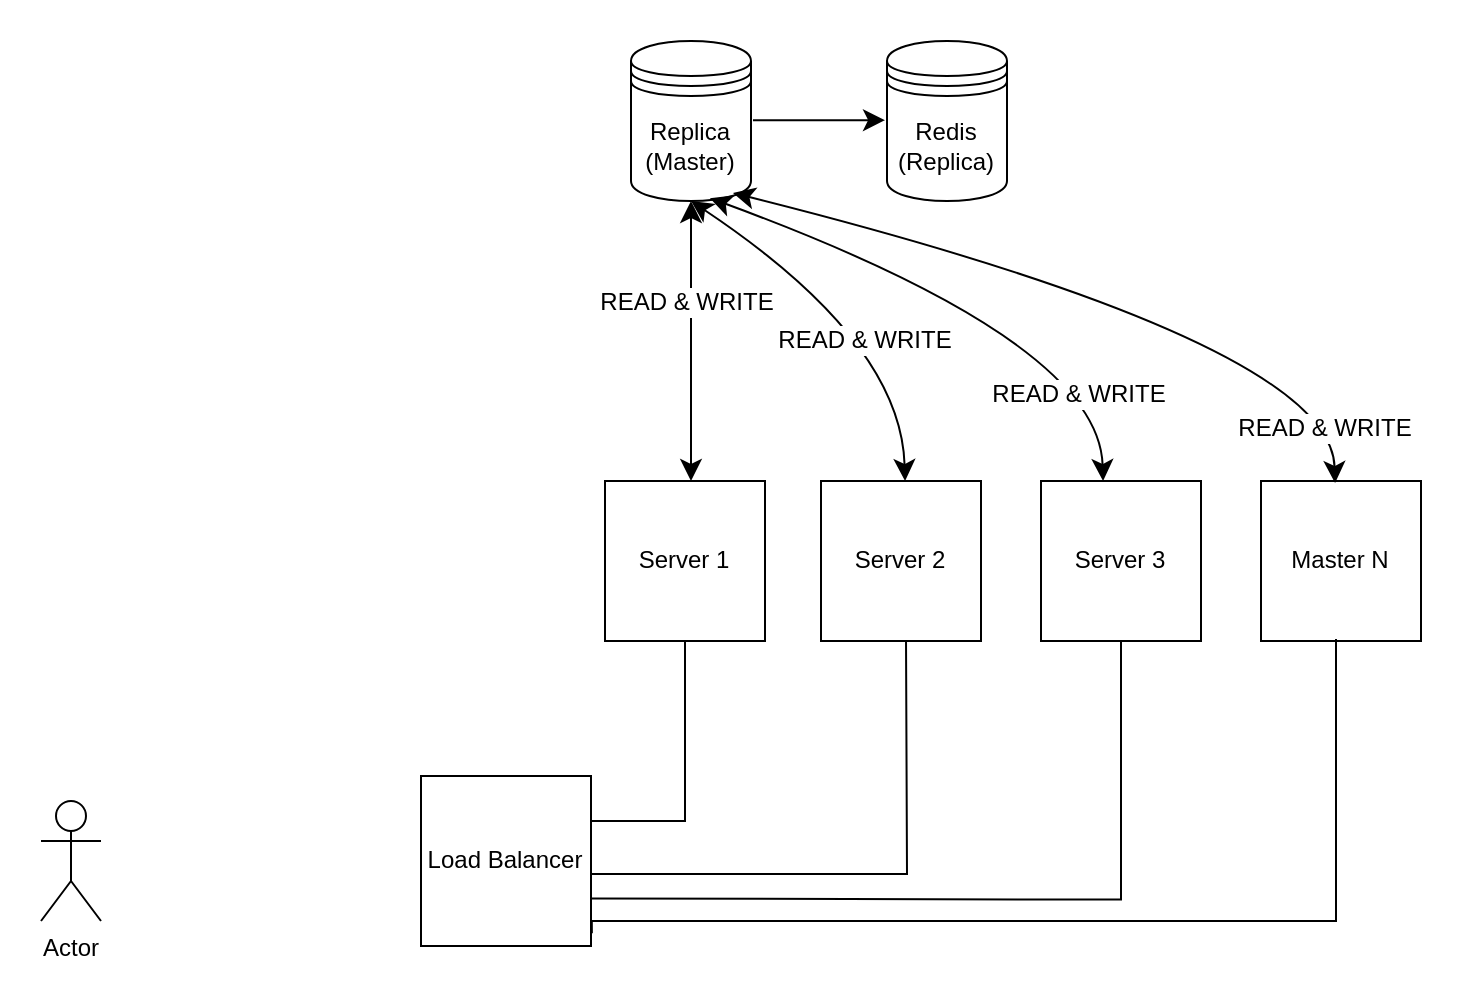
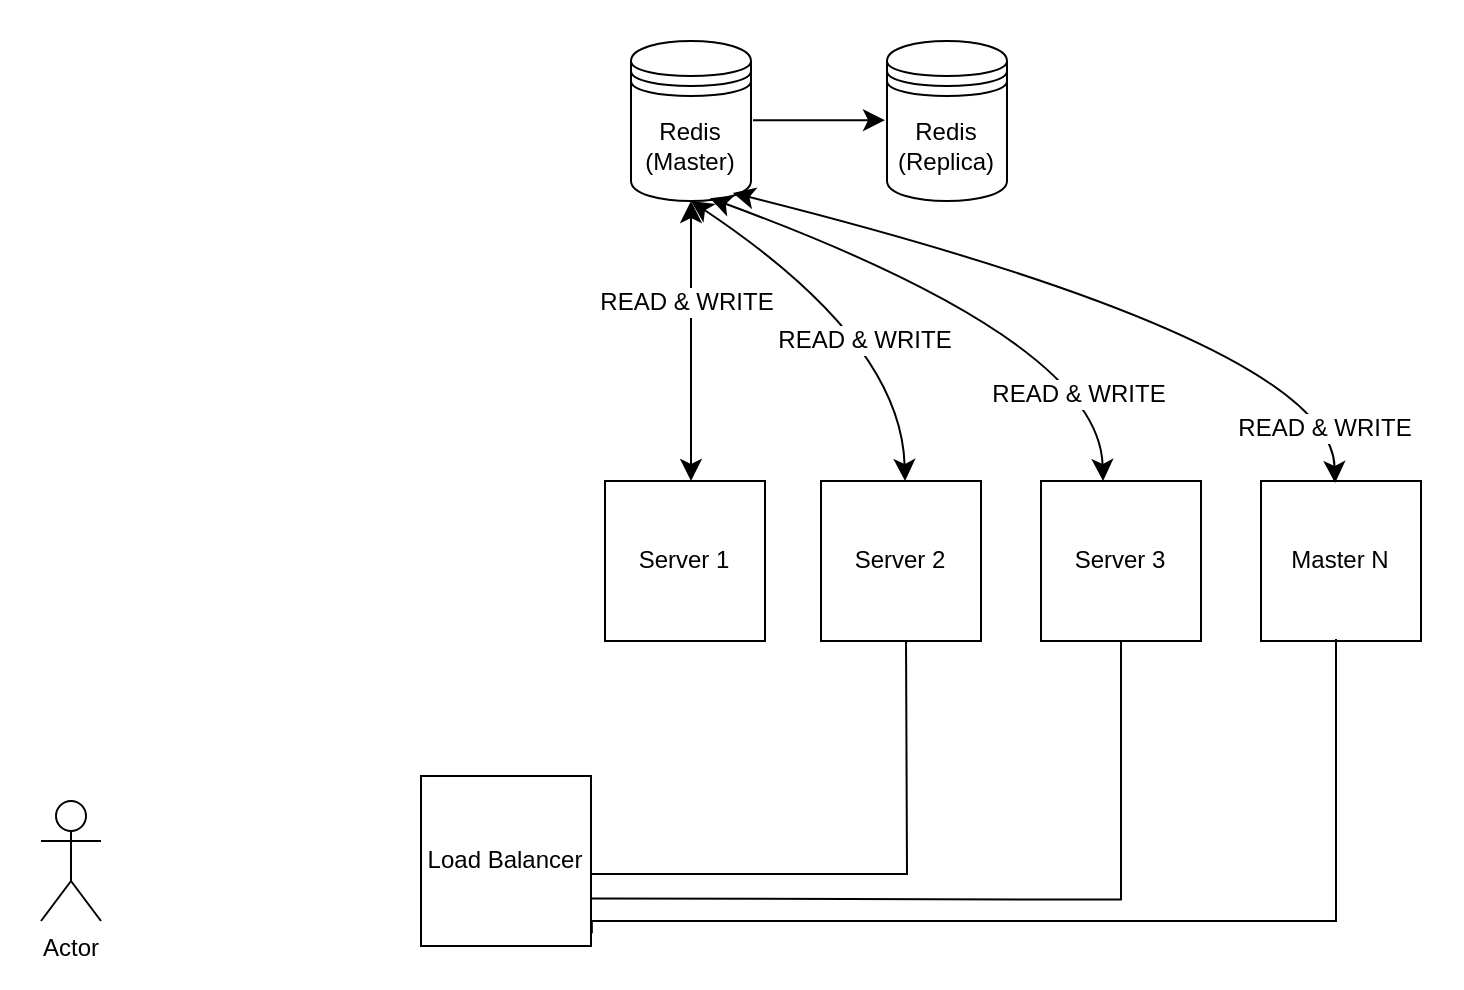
(691, 147) -> (691, 147)
(685, 779) -> none
